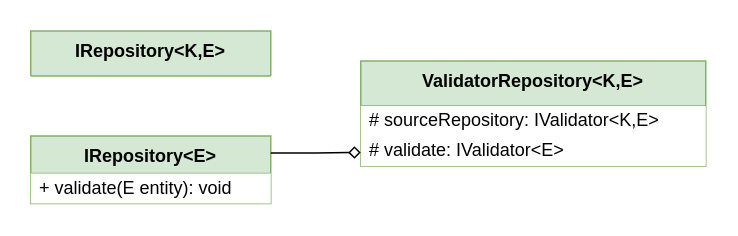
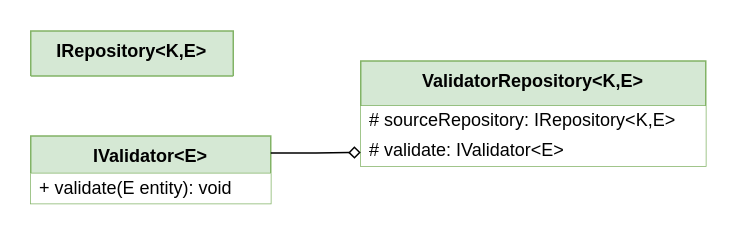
(151, 53) -> (132, 53)
(530, 121) -> (535, 121)
(151, 157) -> (151, 157)
